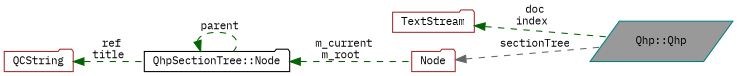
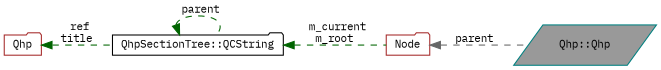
(433, 22) -> none
(532, 44) -> (472, 39)
(39, 62) -> (23, 45)
(217, 62) -> (198, 45)
